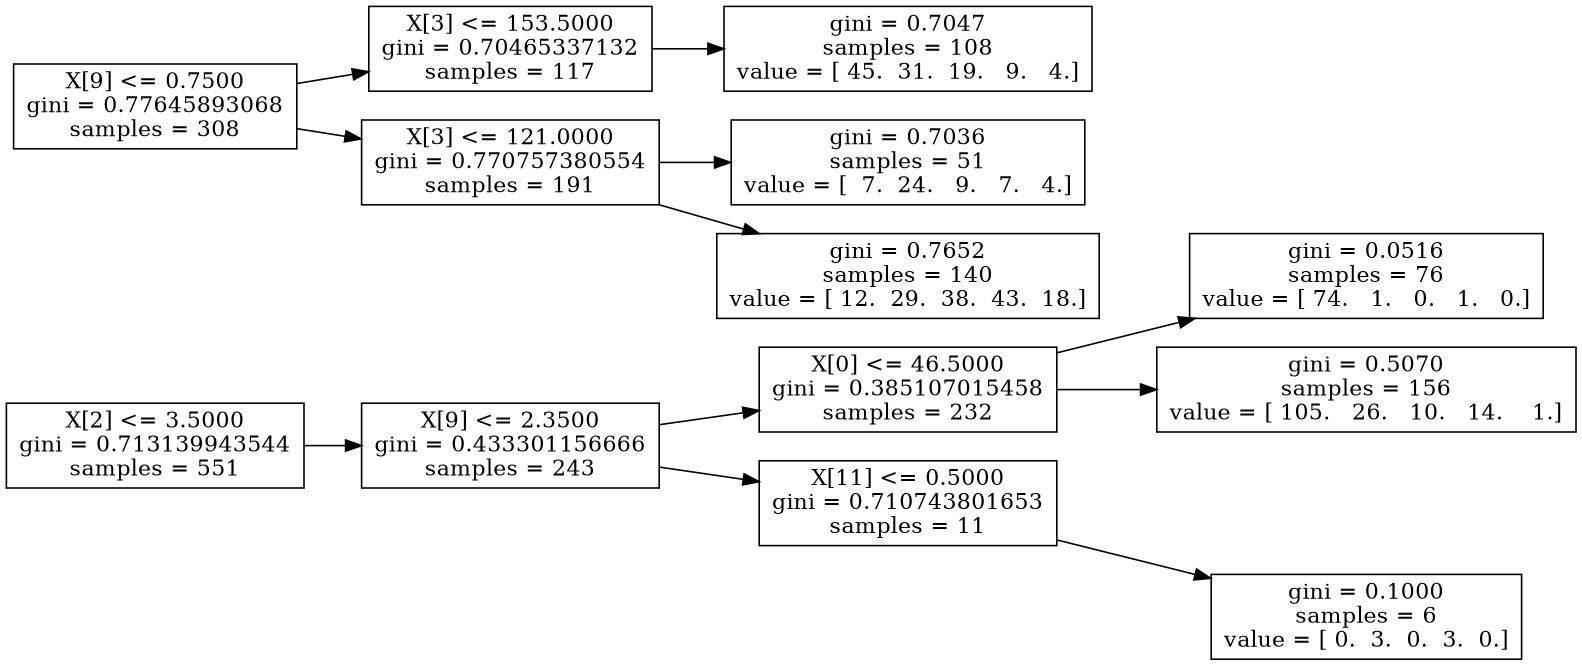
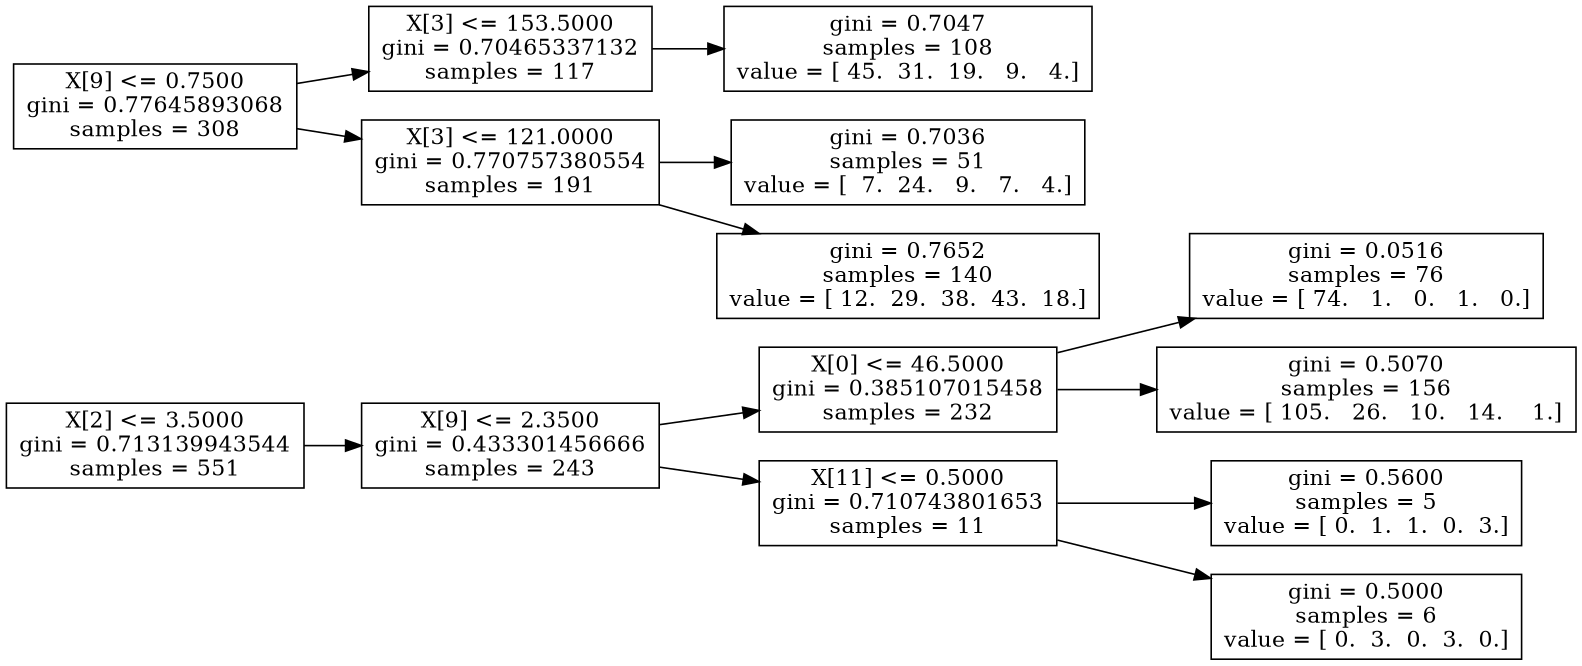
(510, 446) -> (510, 446)
none -> (1366, 503)
(1366, 617) -> (1366, 617)
